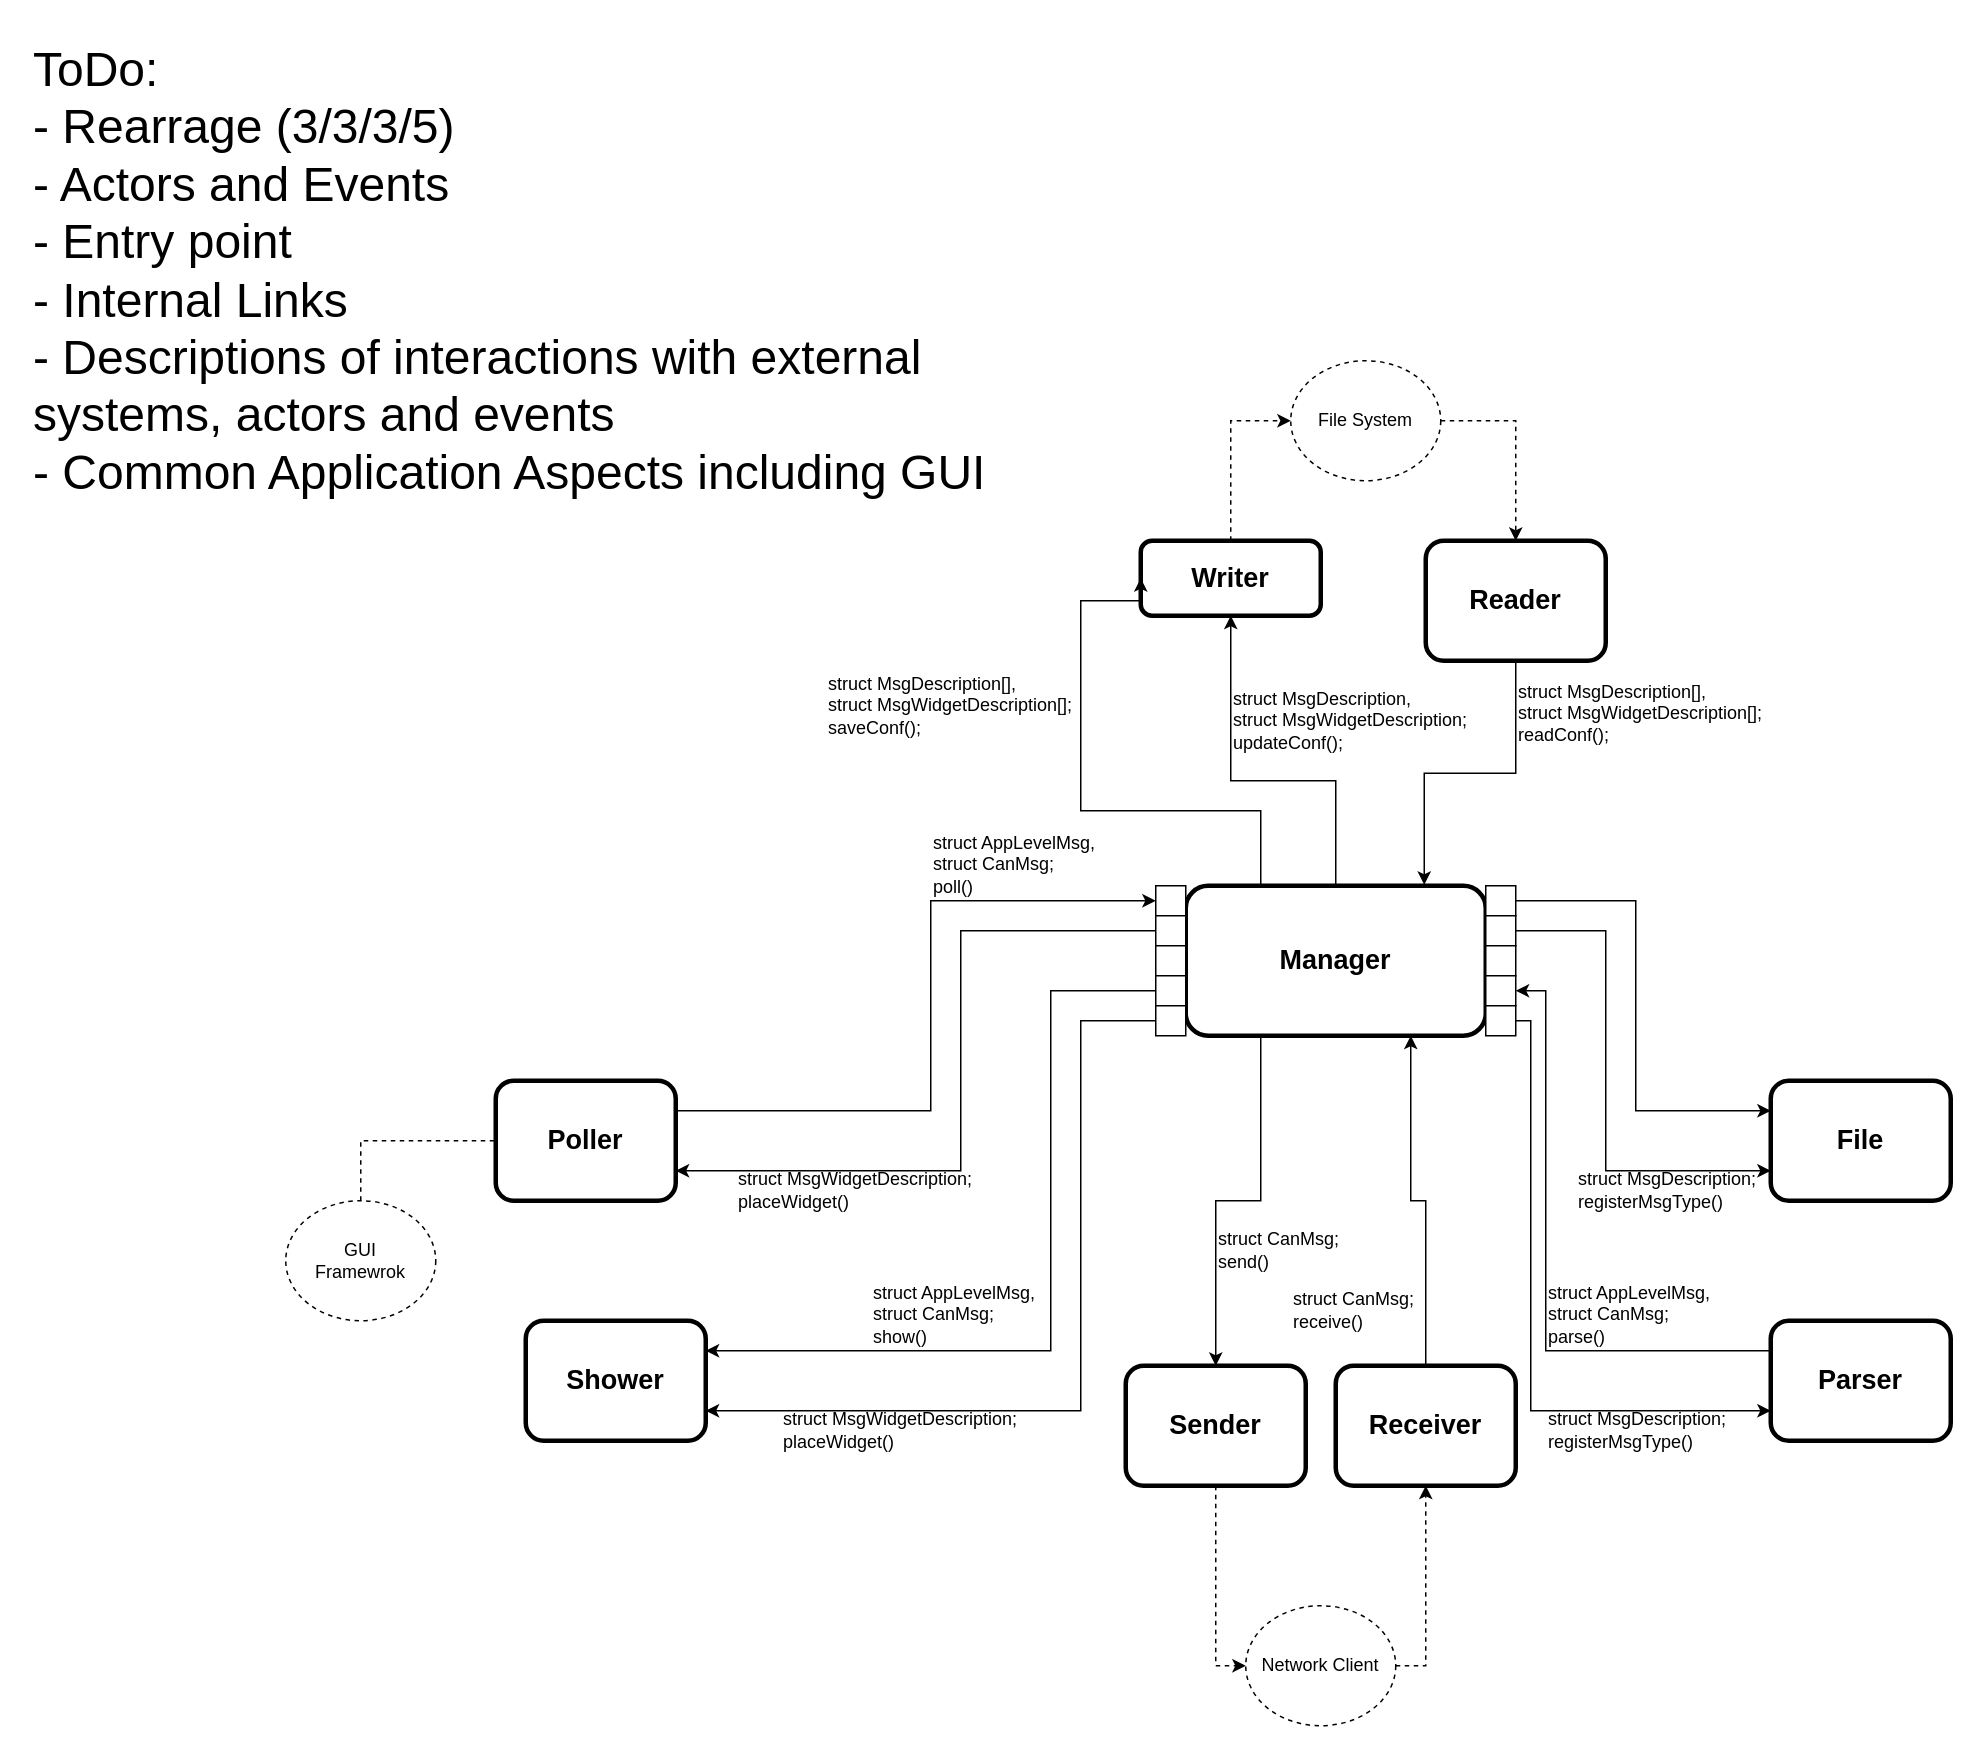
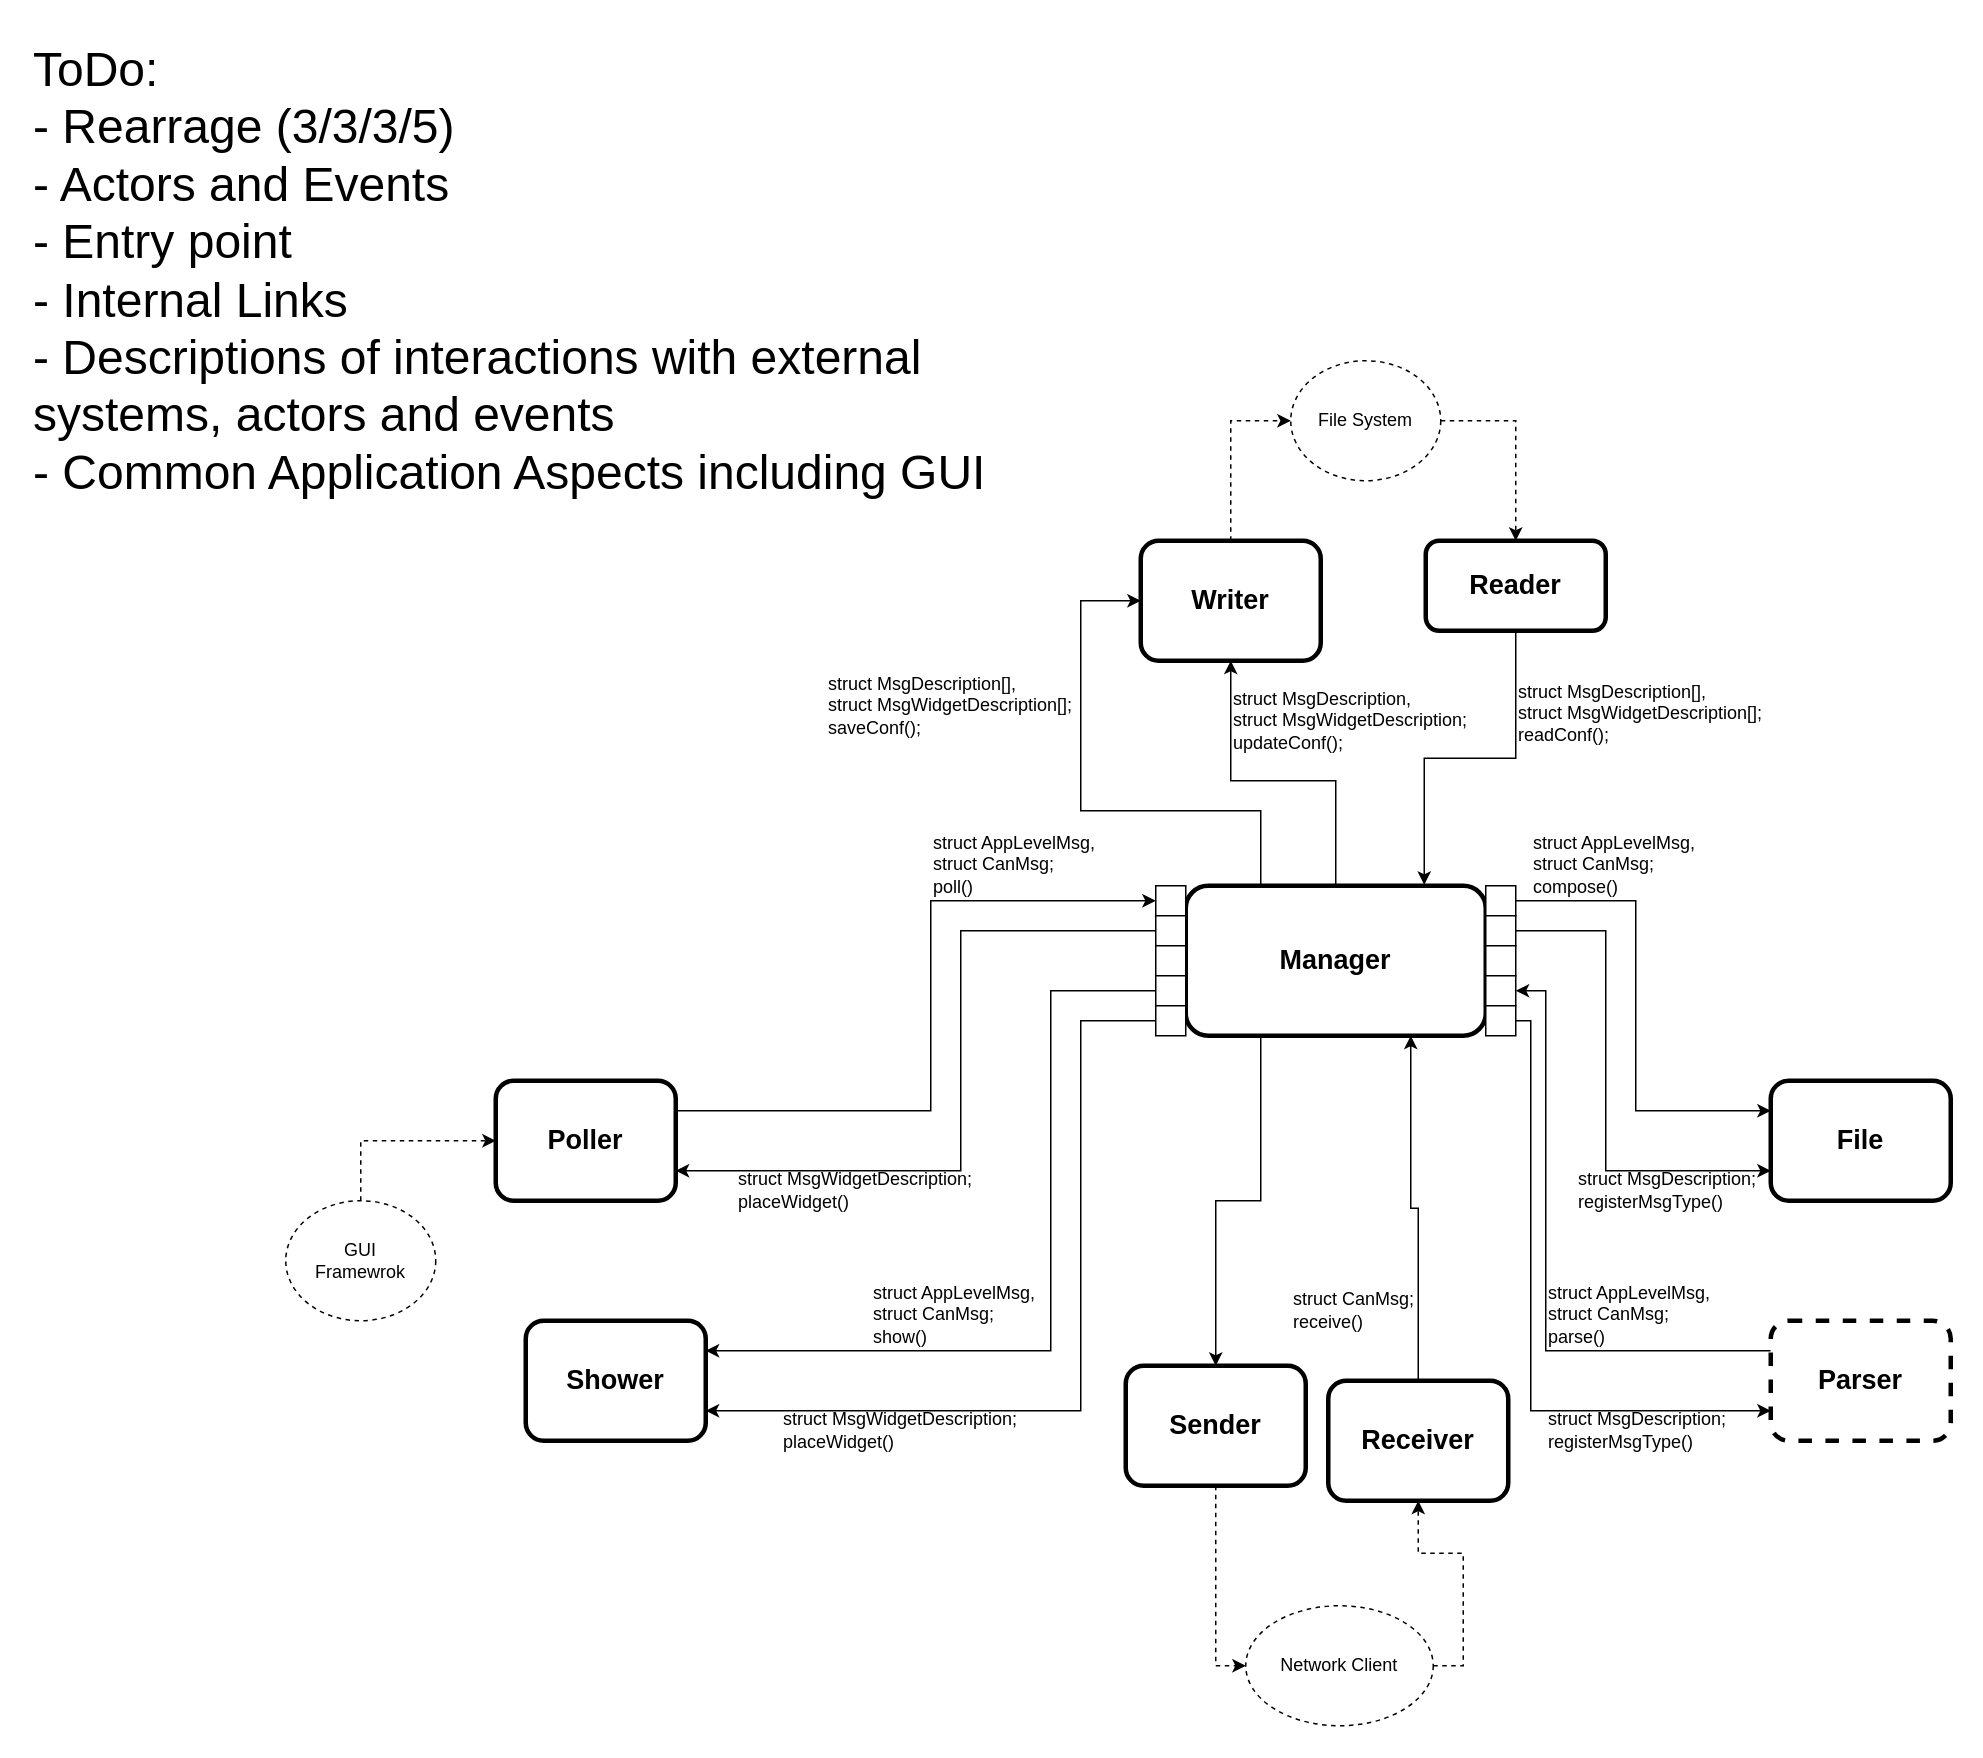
(1231, 578) -> (1231, 601)
(1516, 601) -> (1516, 586)
none -> (1621, 863)
(488, 1141) -> (484, 1141)
(1306, 1253) -> none
(1861, 1381) -> (1861, 1381)
(1426, 1426) -> (1418, 1441)
(1321, 1666) -> (1340, 1666)
